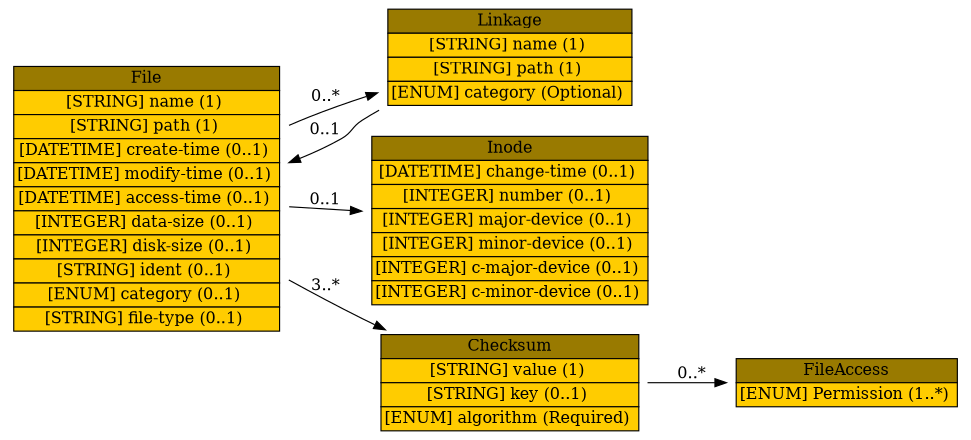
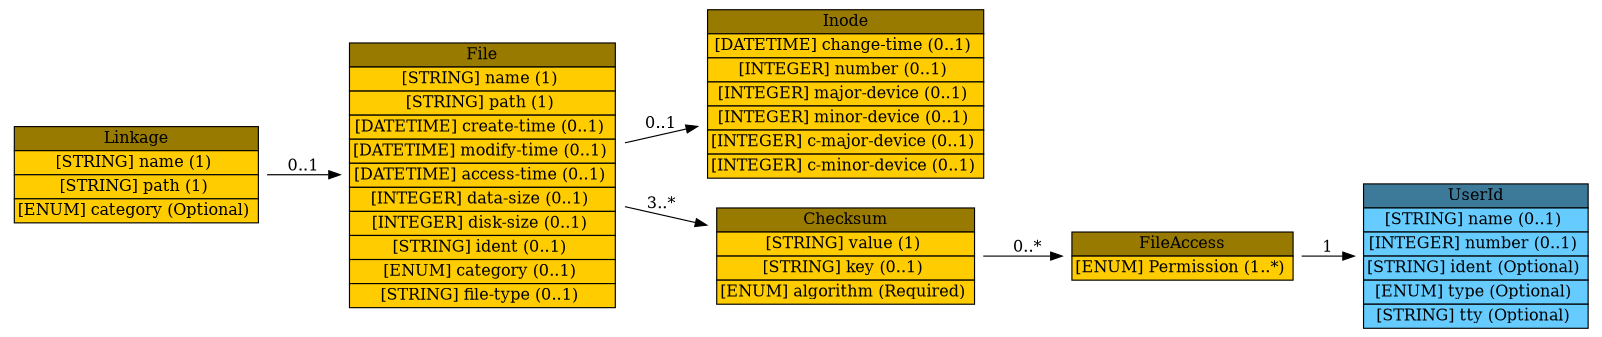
(327, 110) -> none
none -> (1476, 256)
